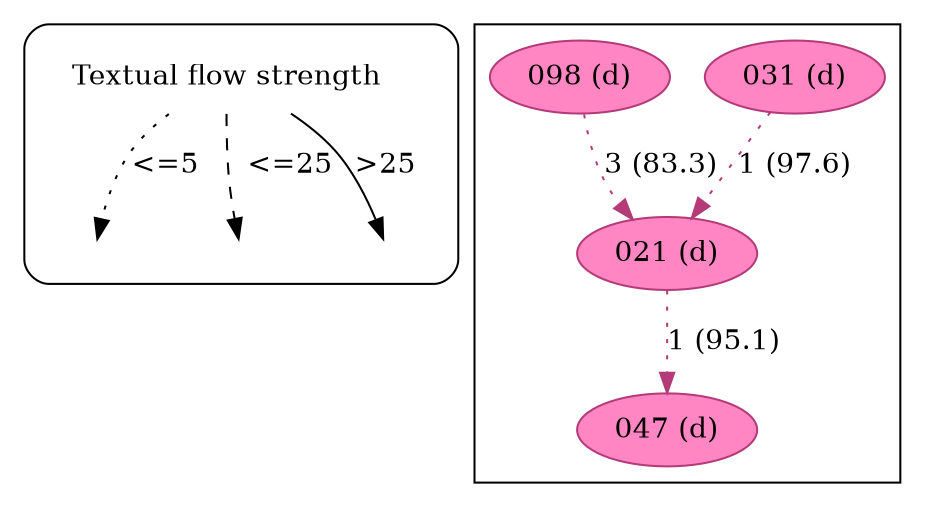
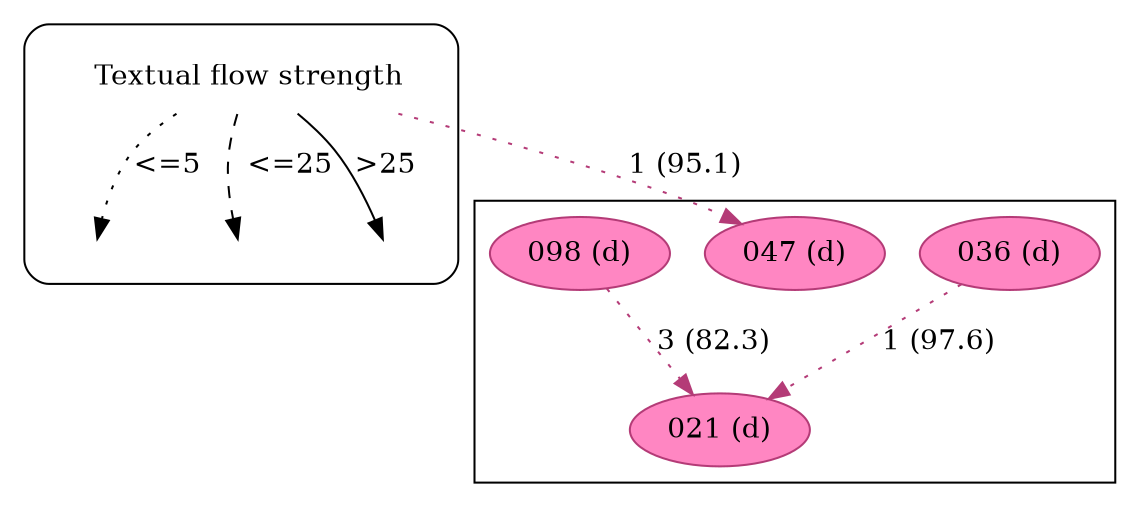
(795, 77) -> (1010, 253)
(661, 165) -> (714, 342)
(667, 332) -> (562, 159)
